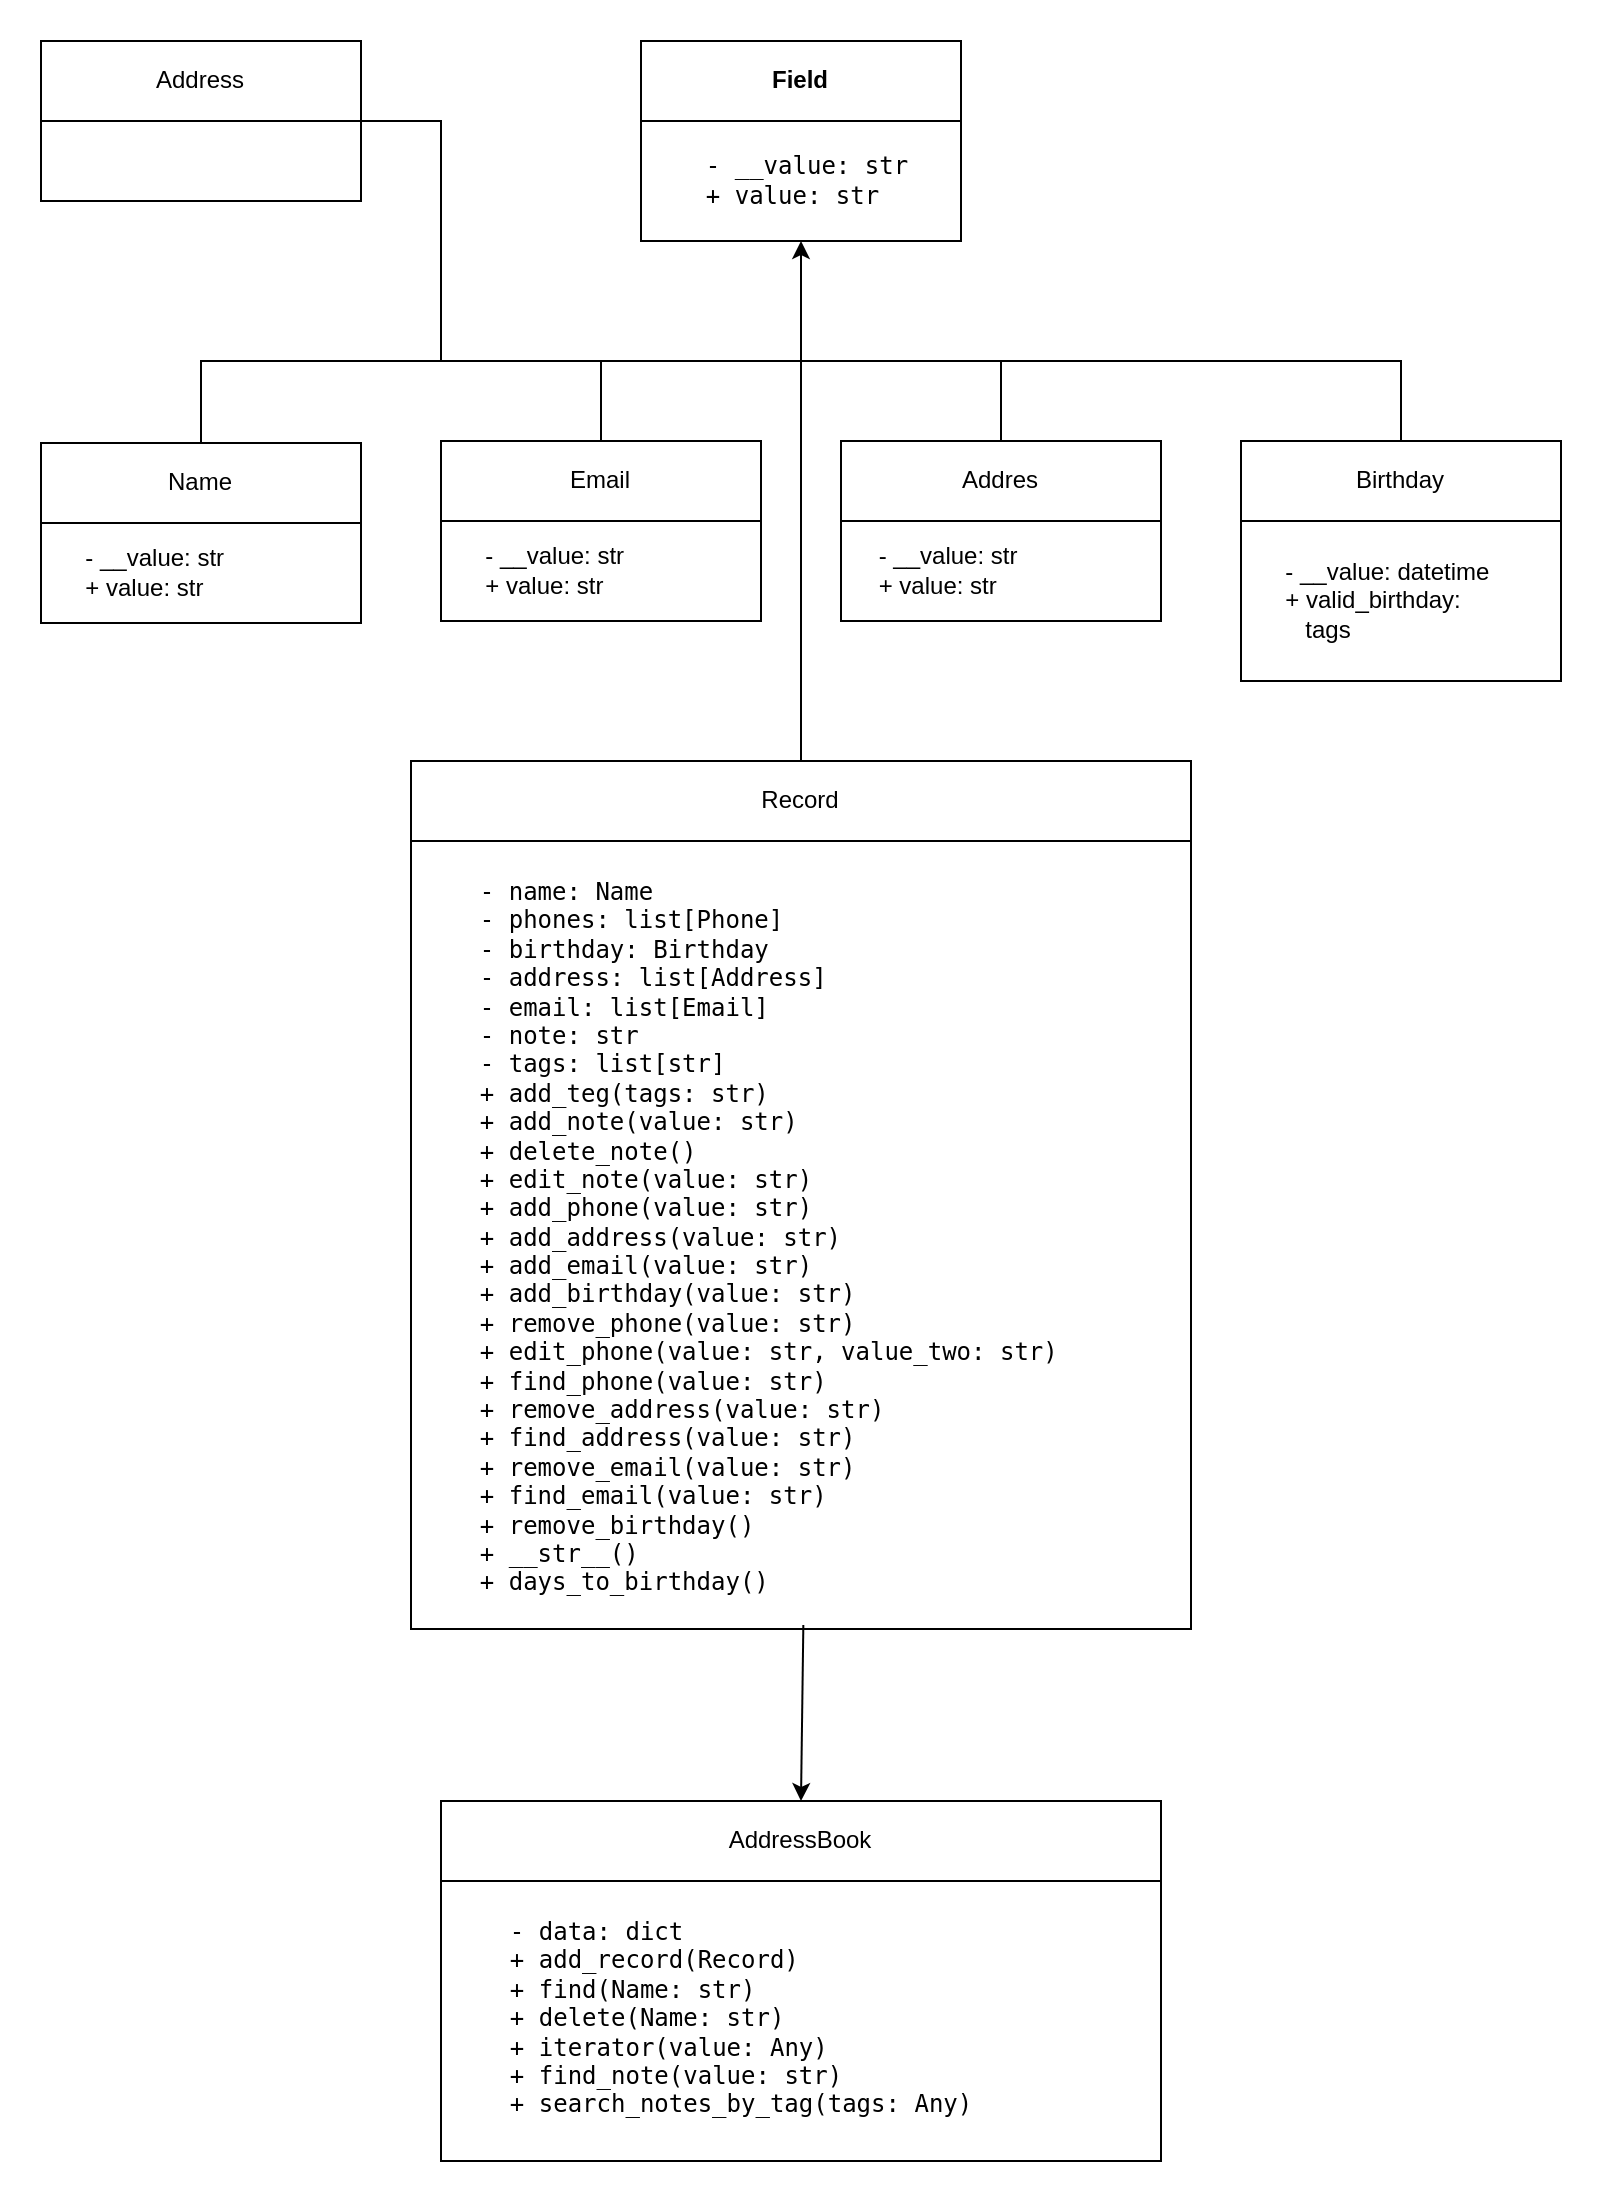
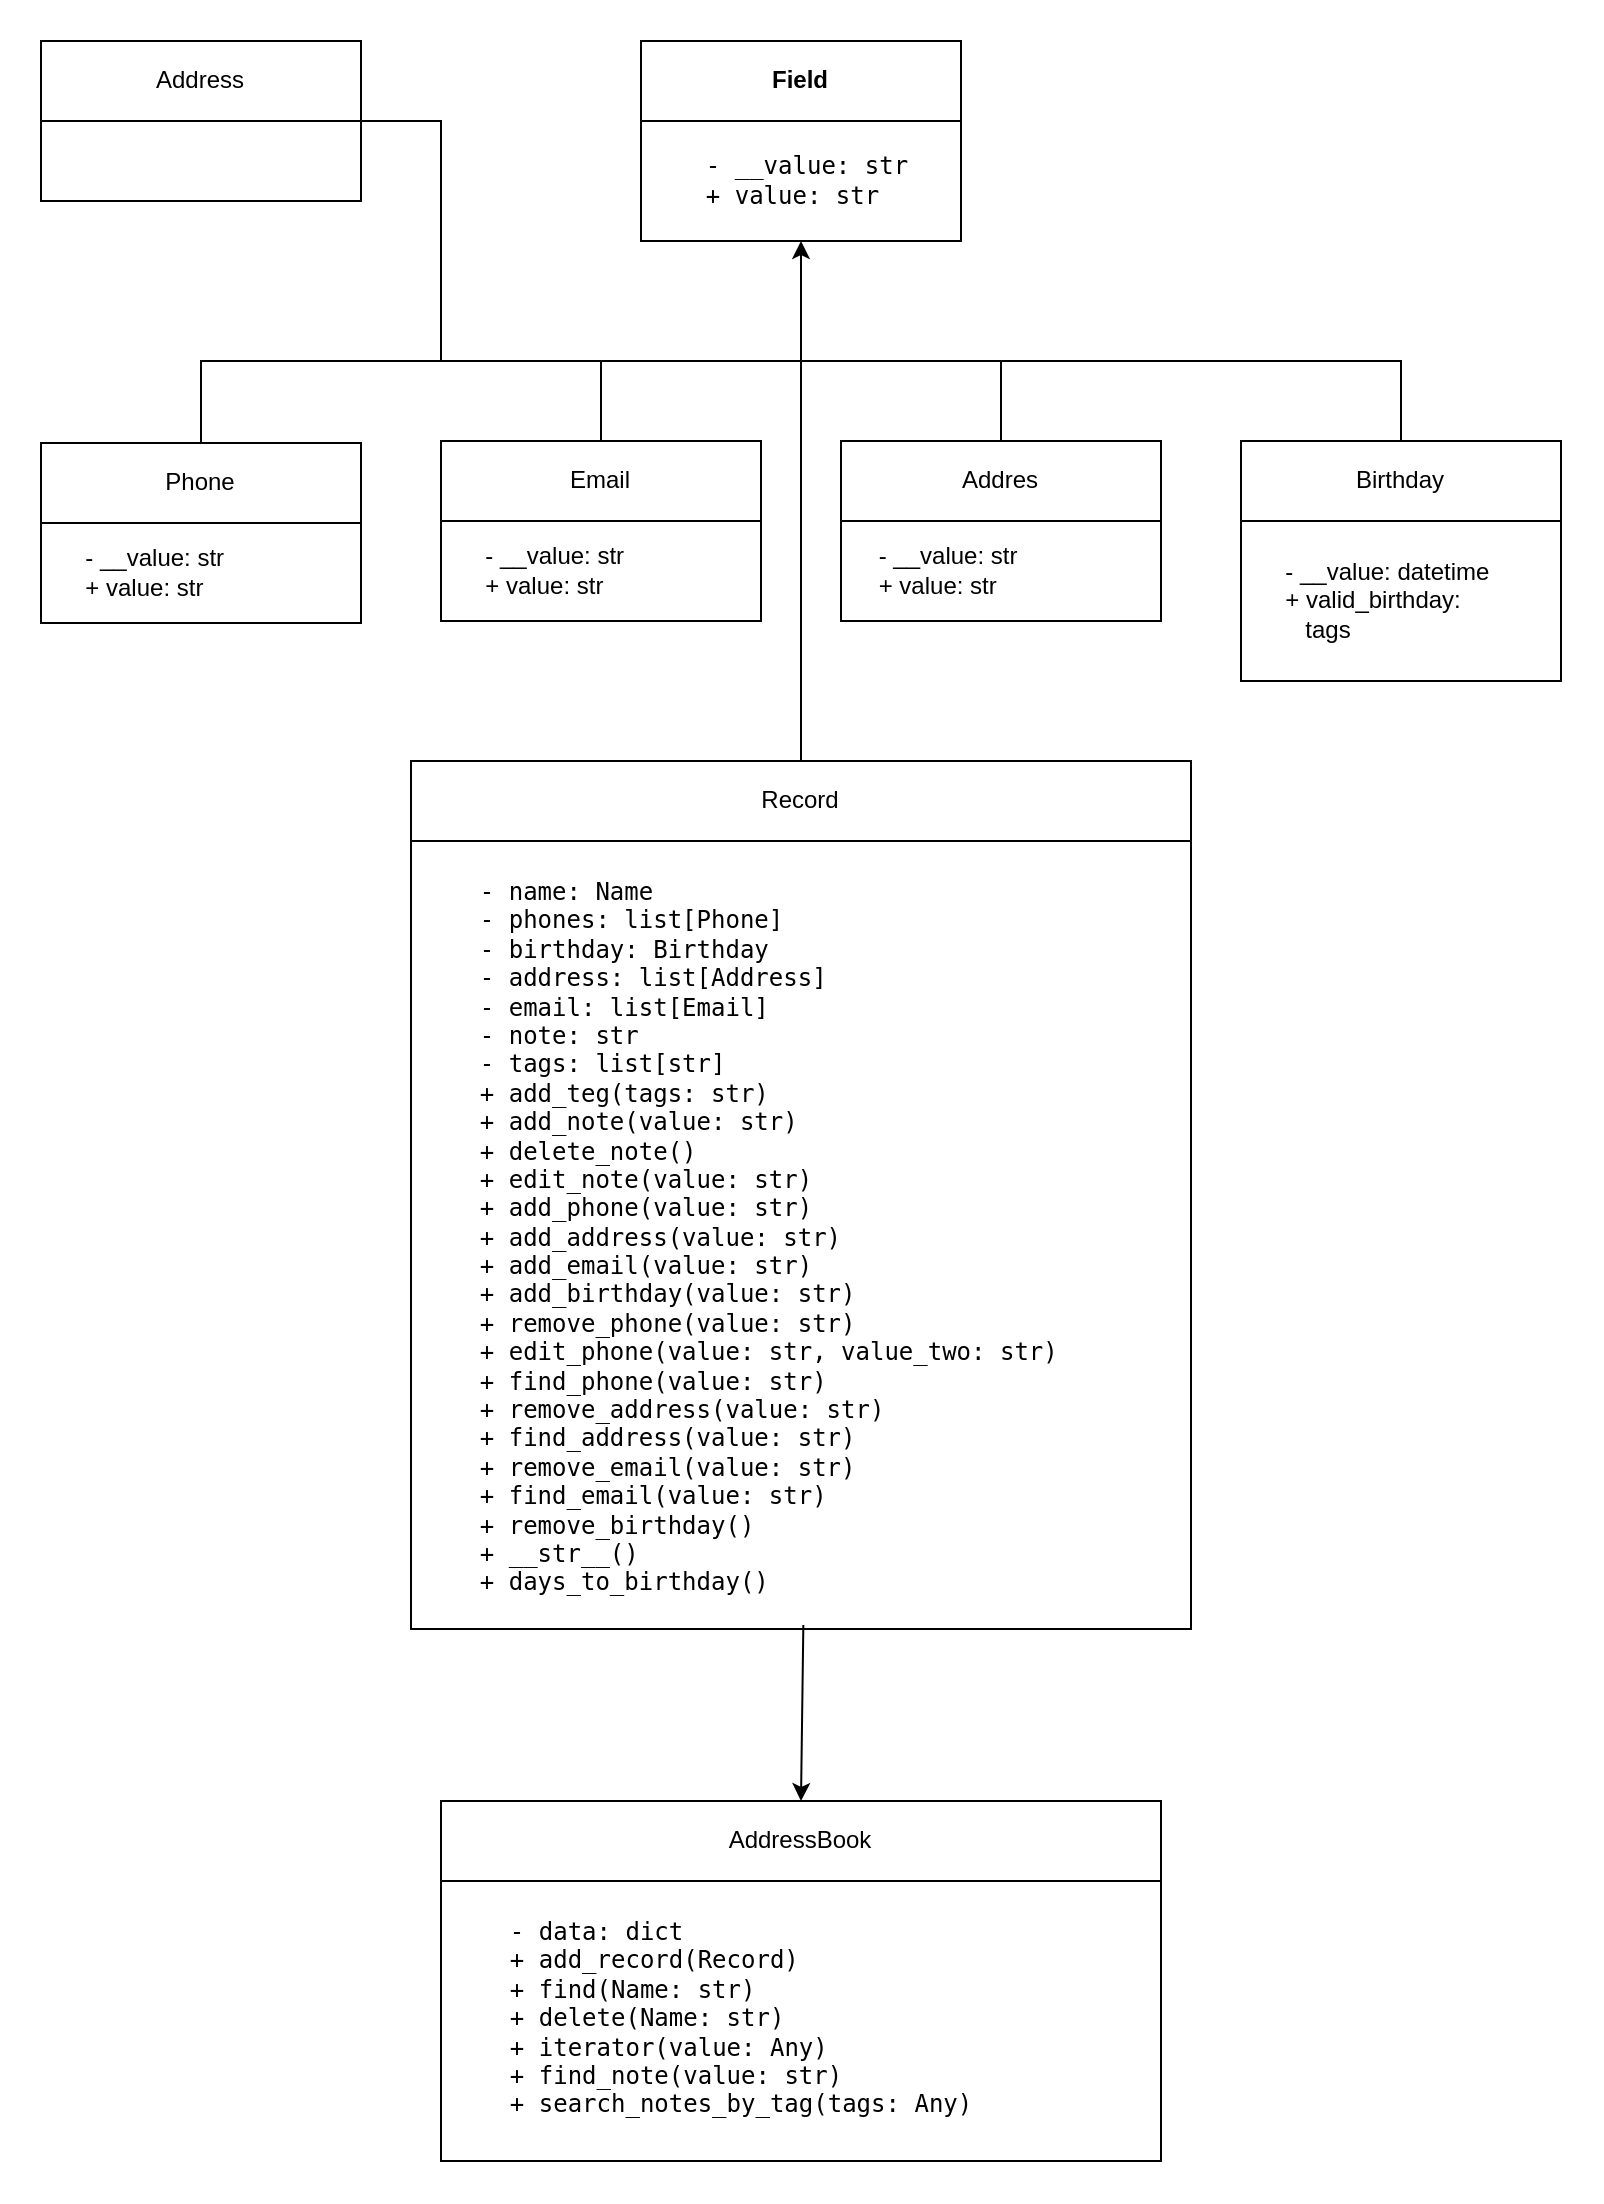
(201, 483) -> (201, 483)
